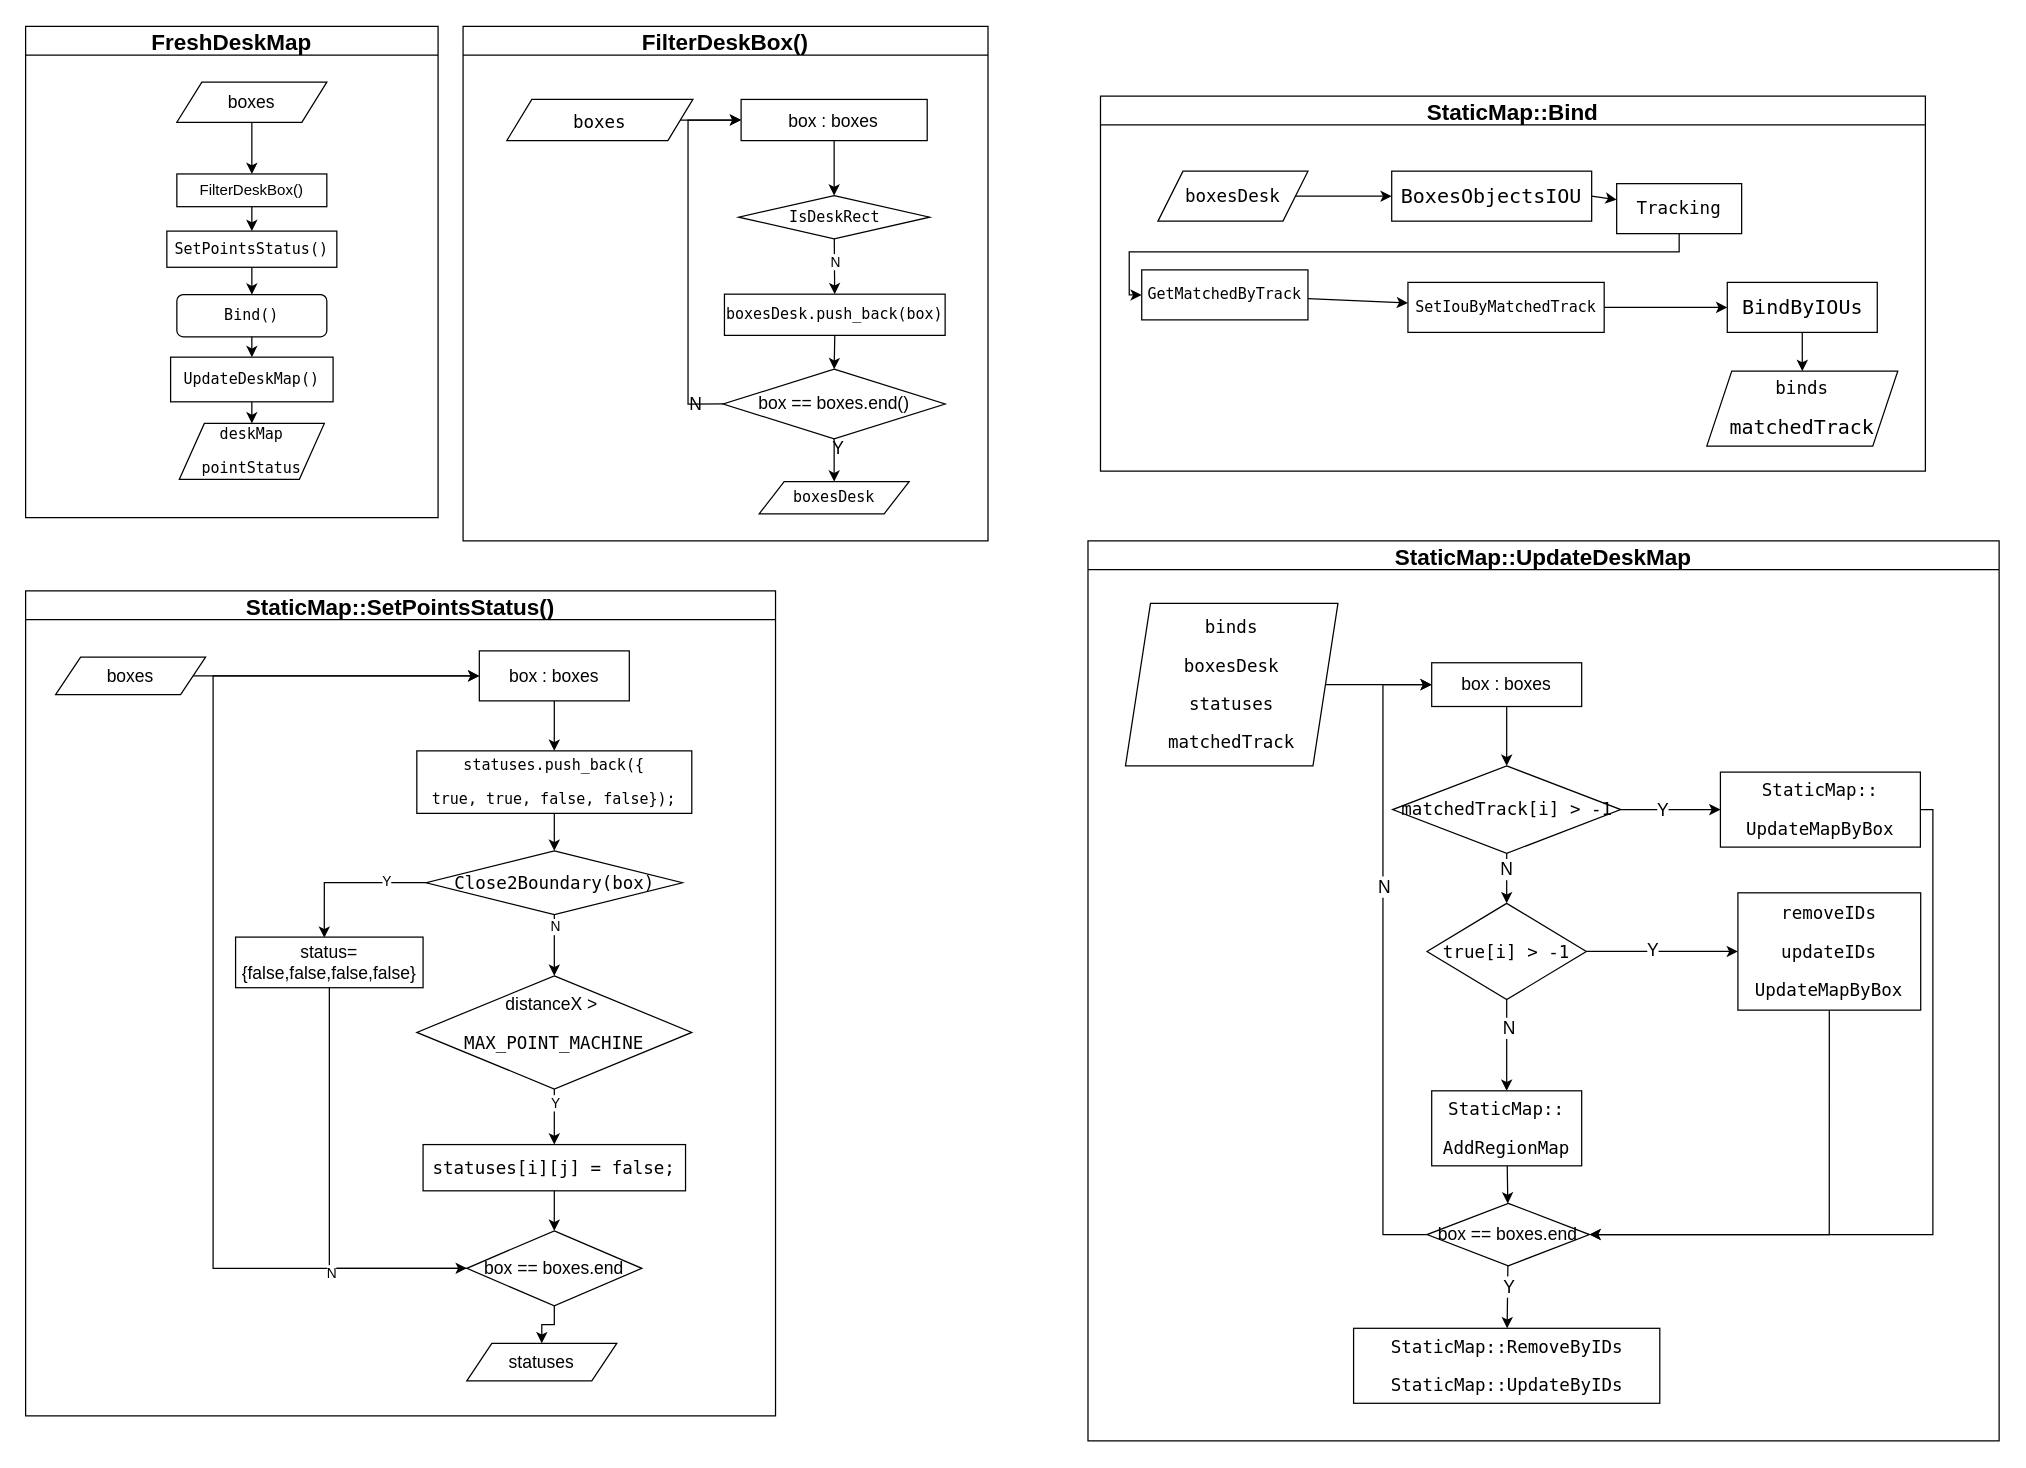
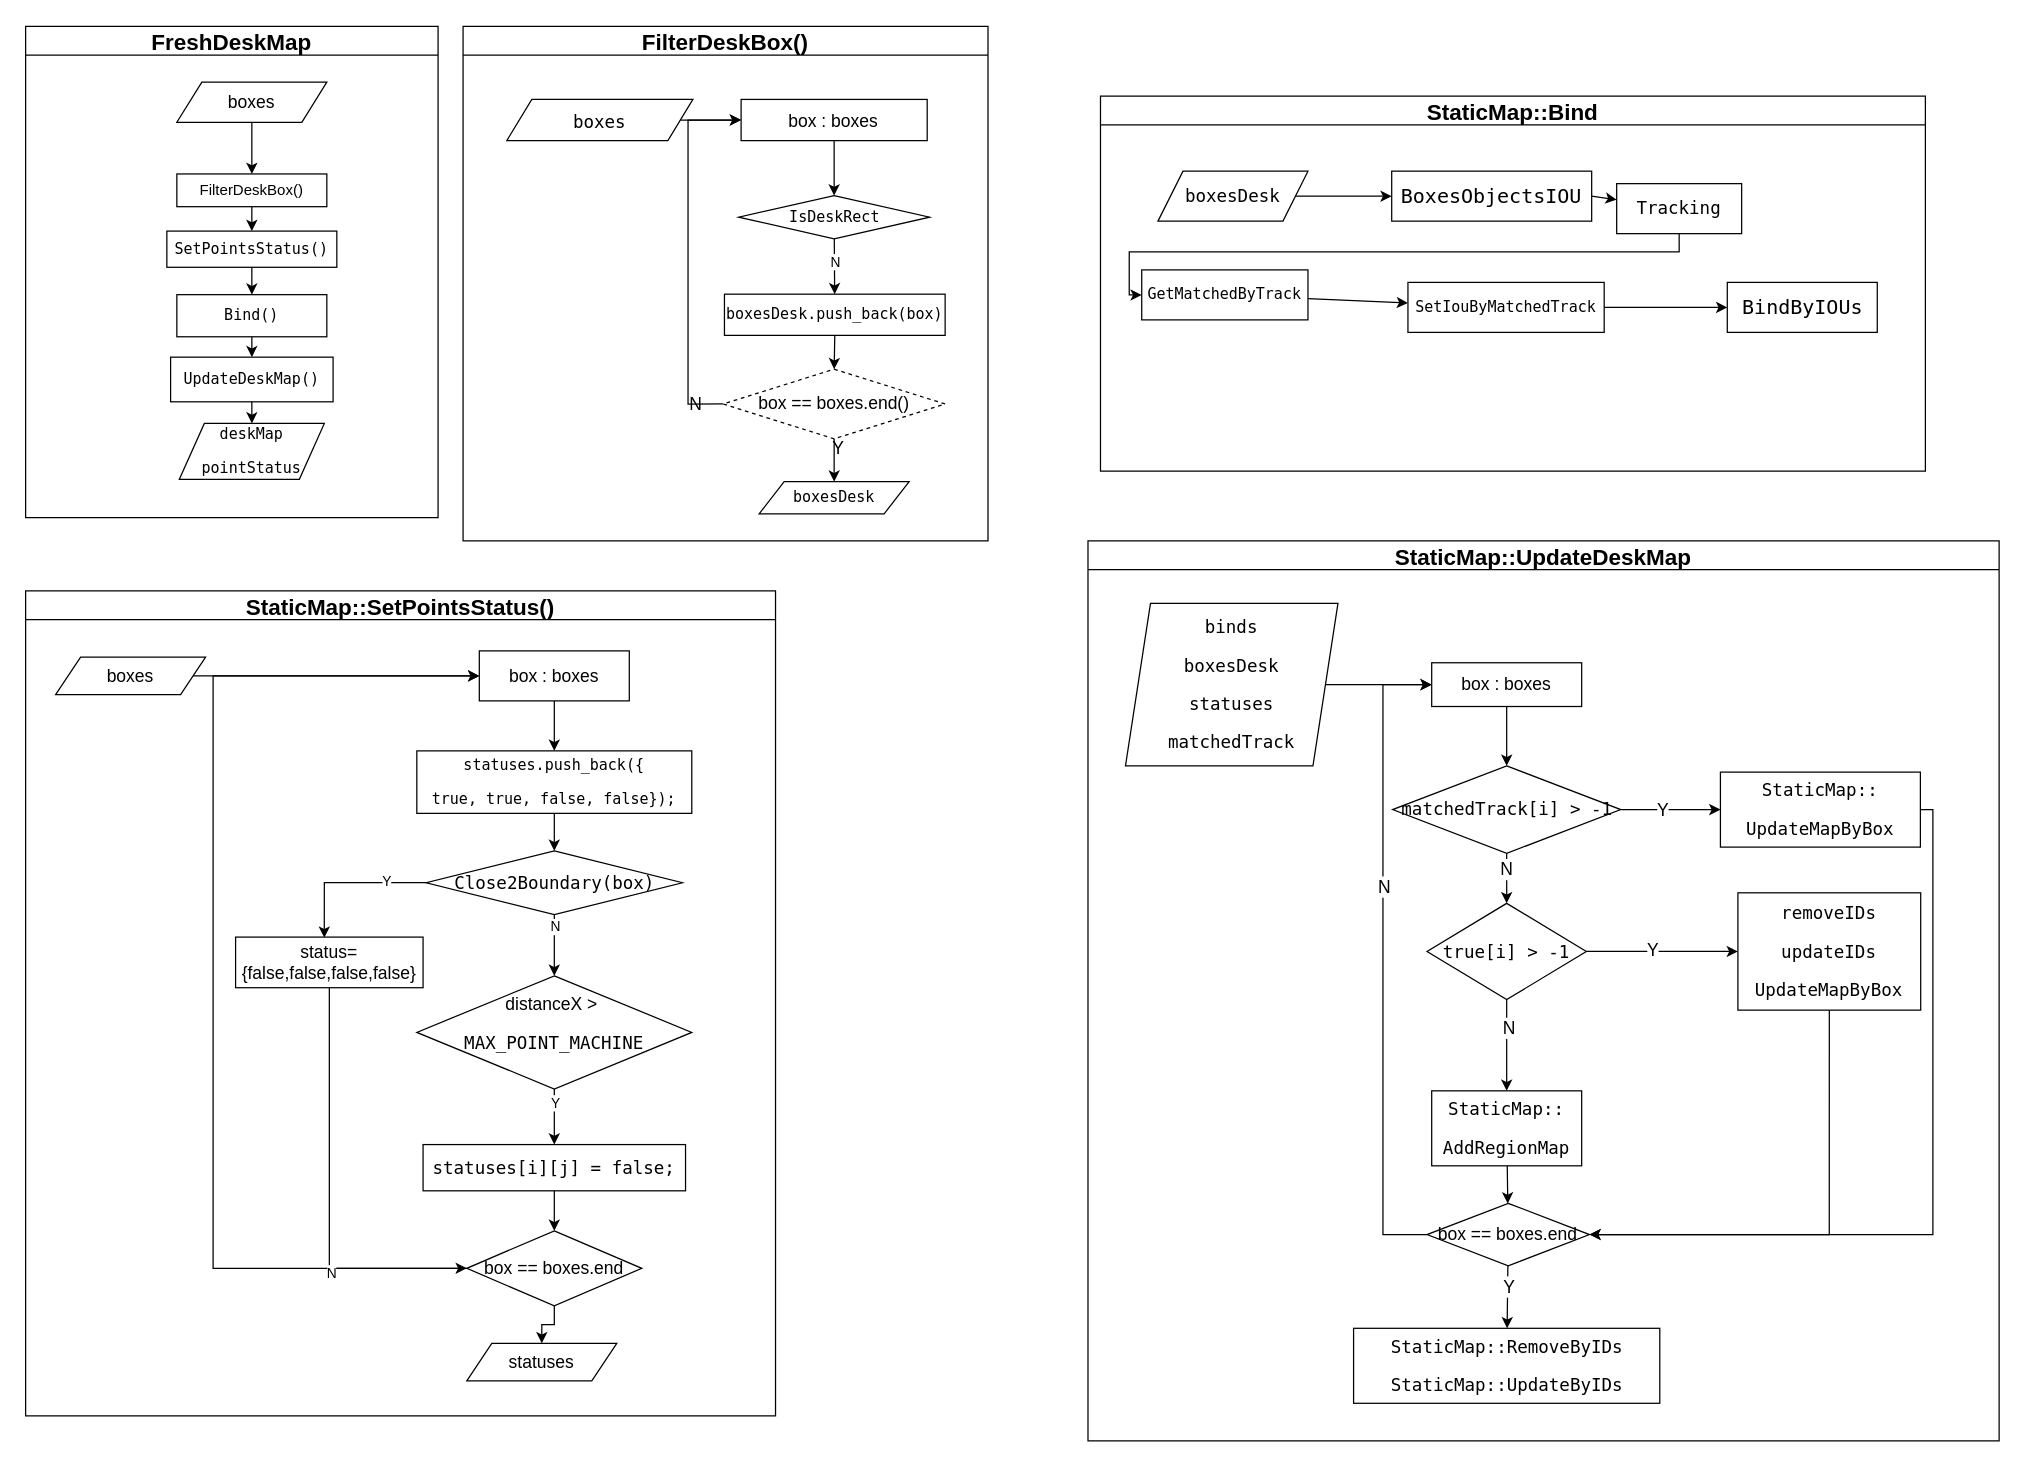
(252, 315) -> (252, 315)
(1803, 347) -> none
(834, 404) -> (834, 404)
(1802, 408) -> none
